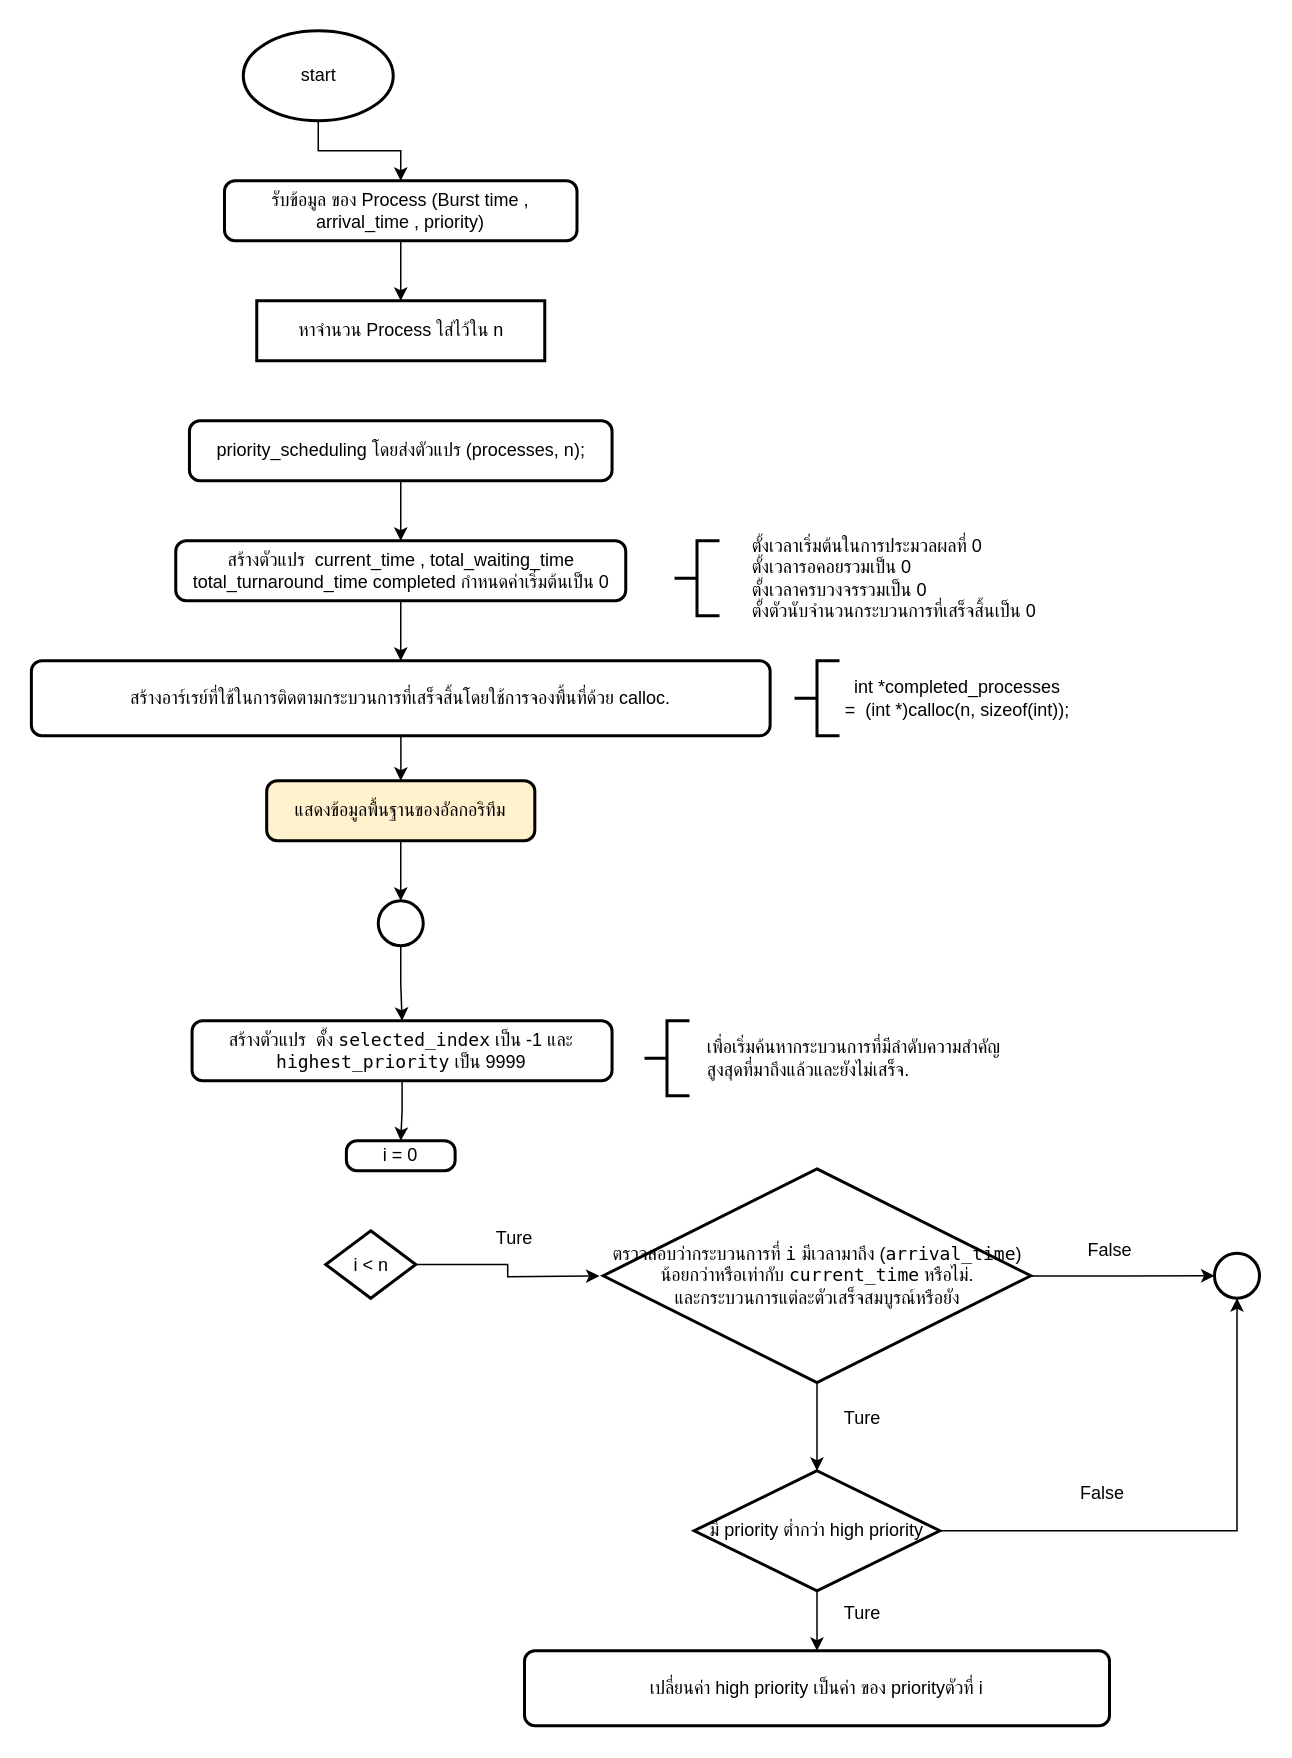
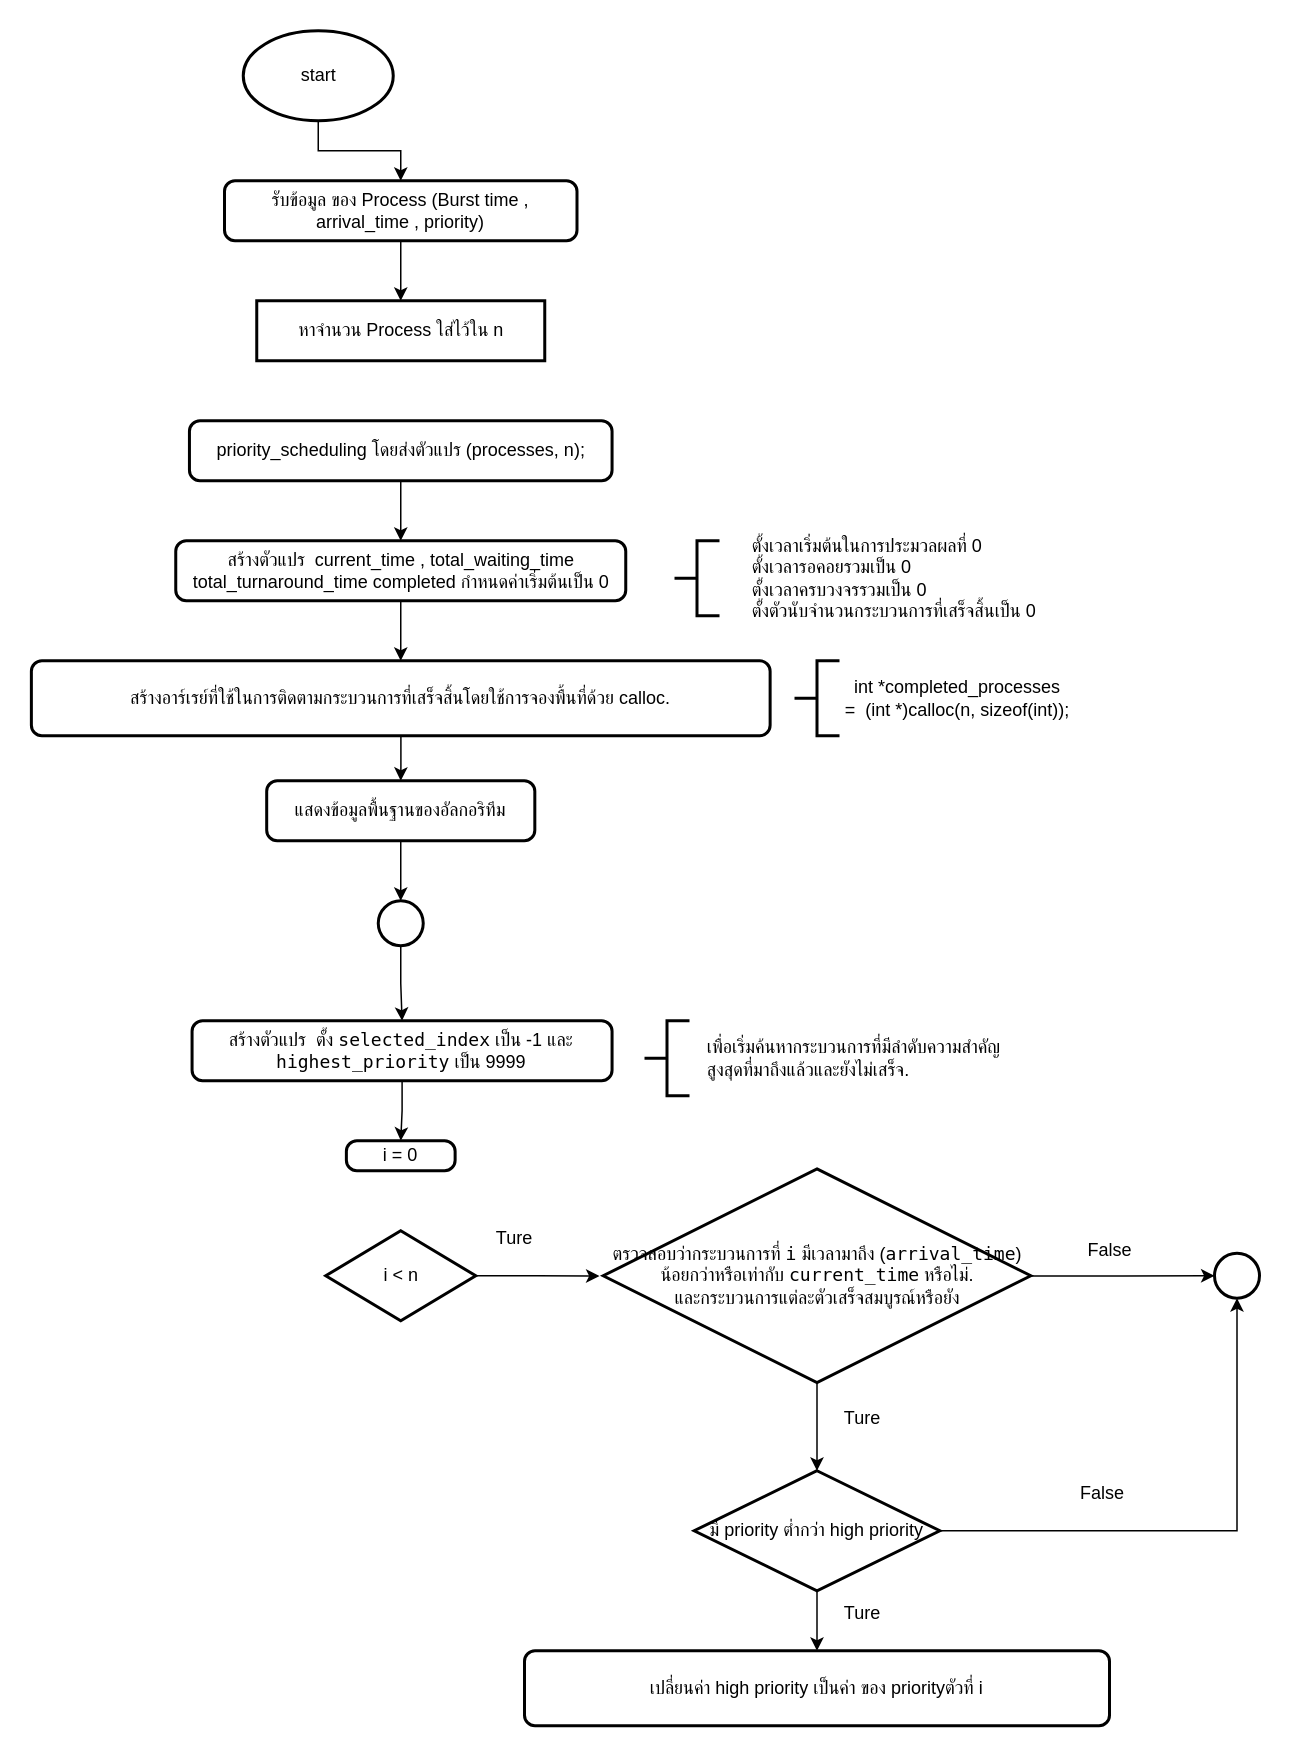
(401, 811) -> (401, 811)
(371, 1265) -> (401, 1276)
